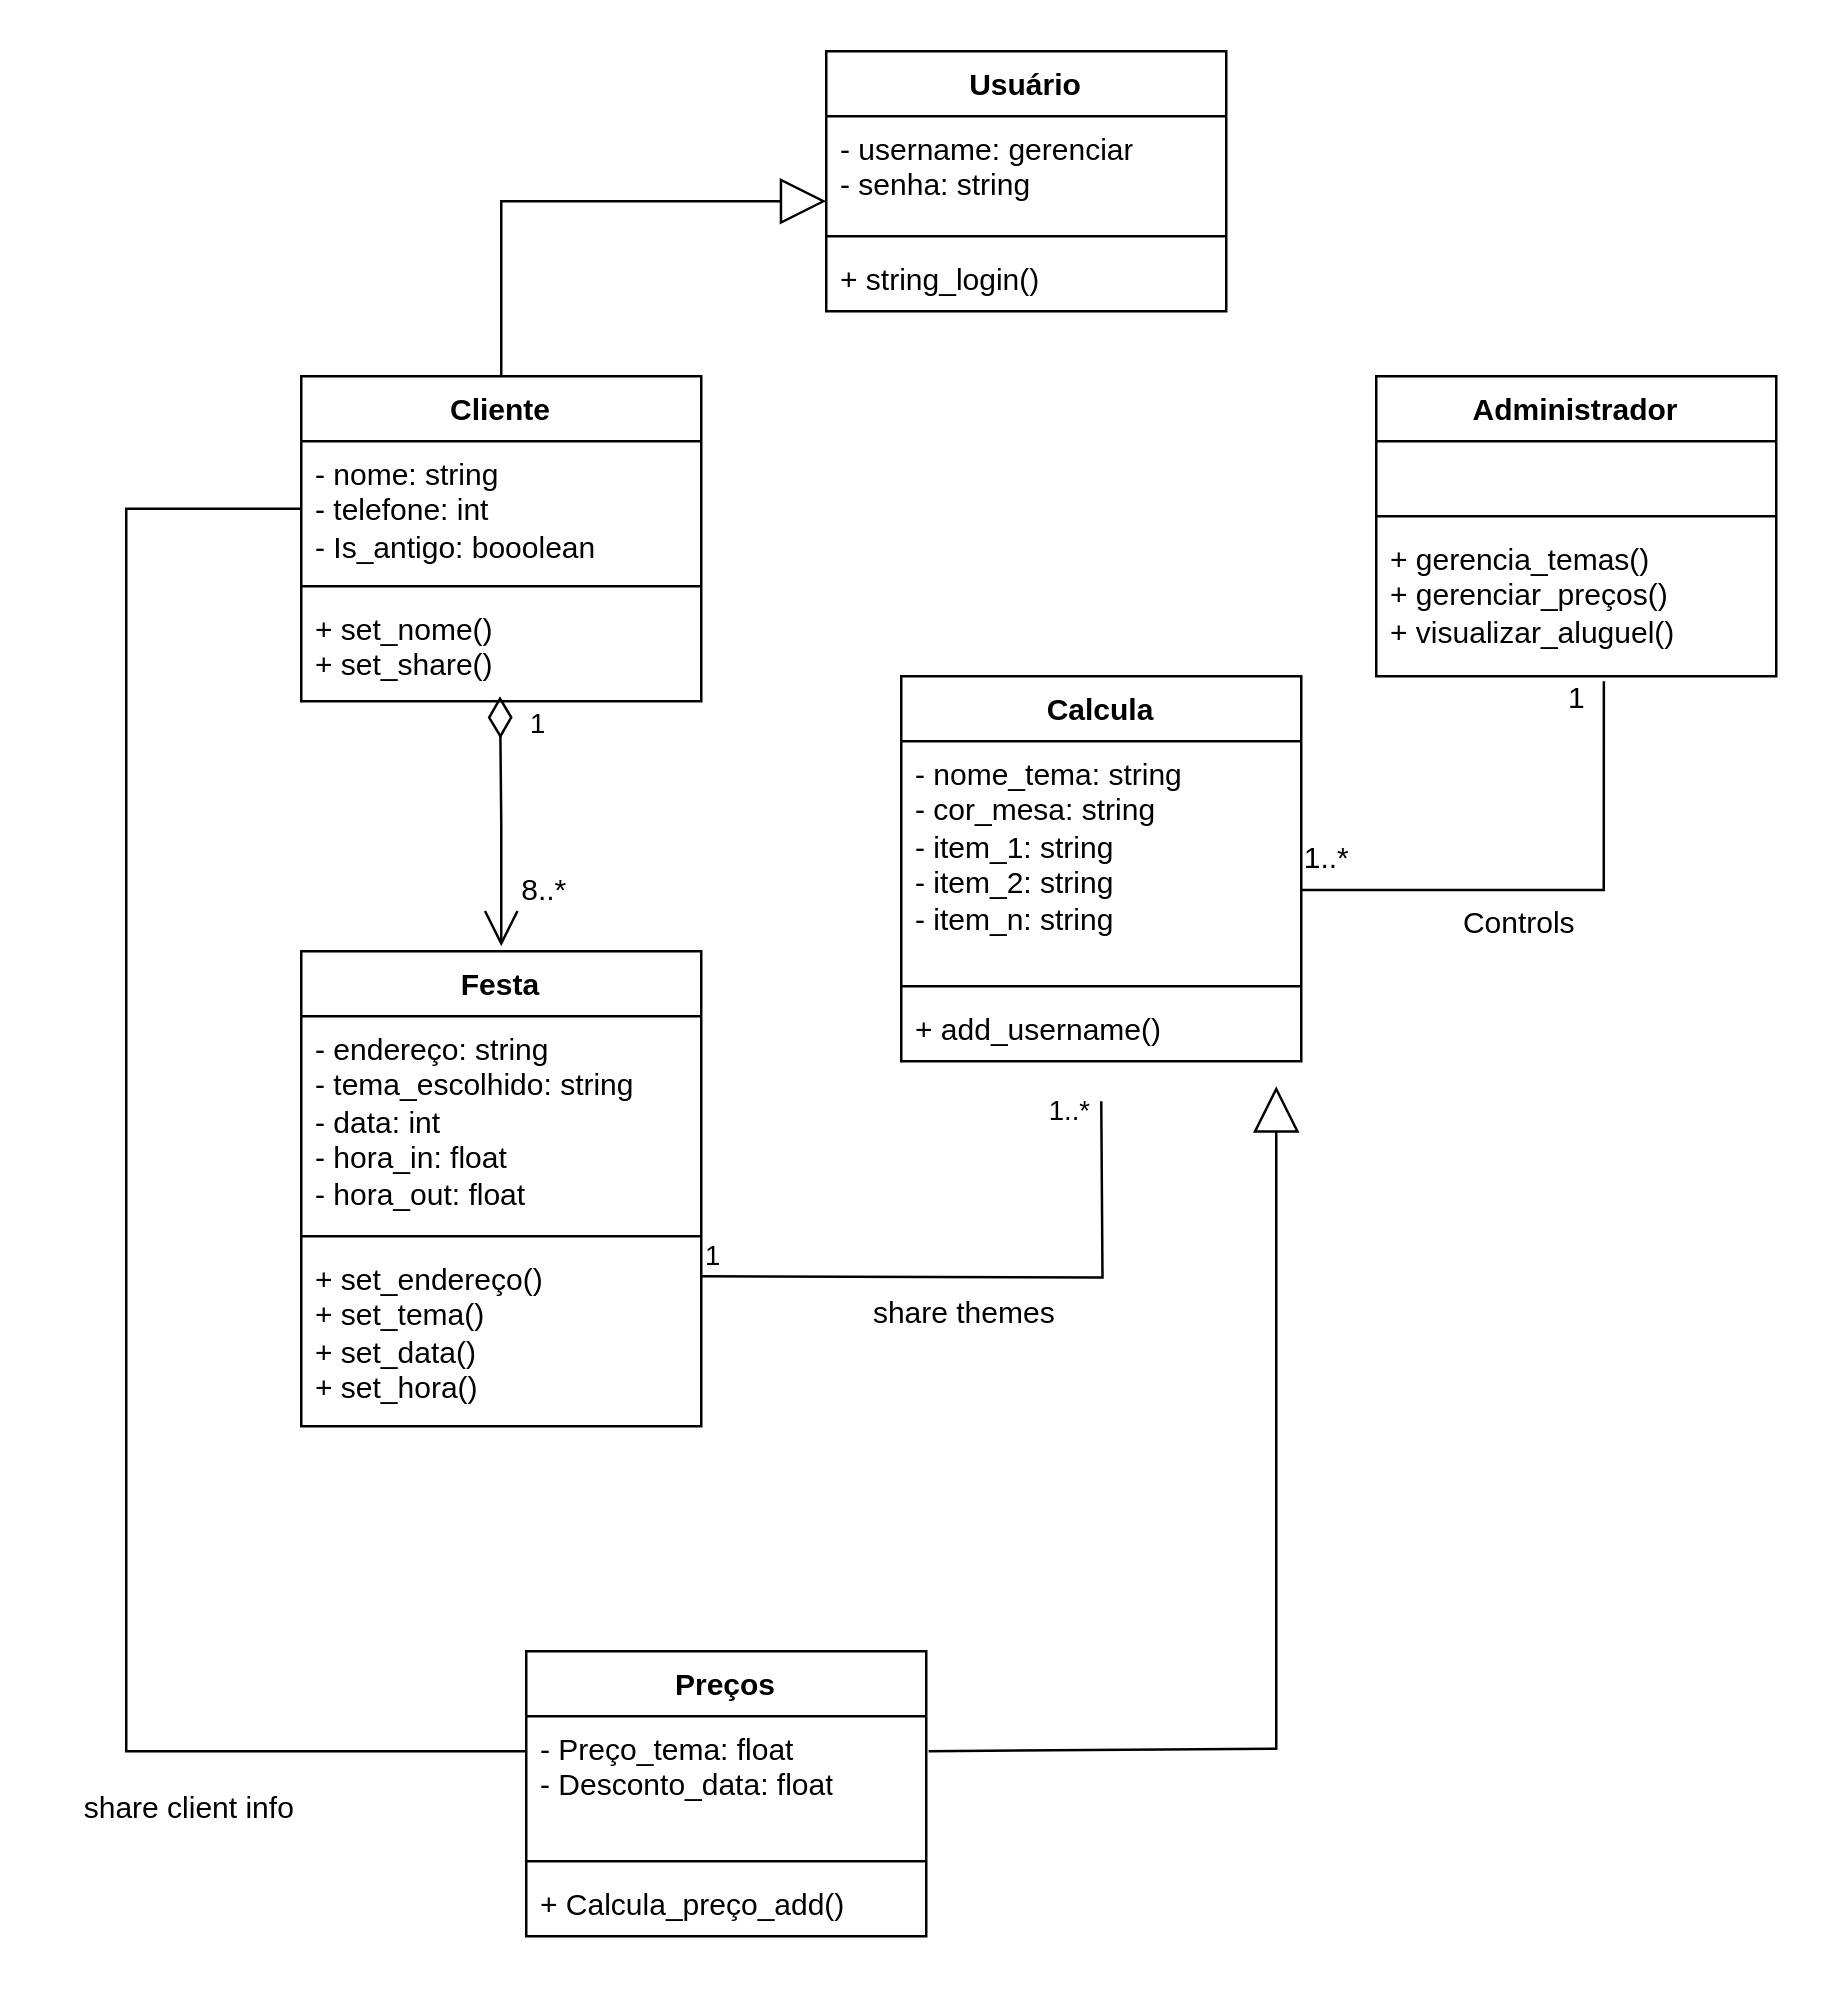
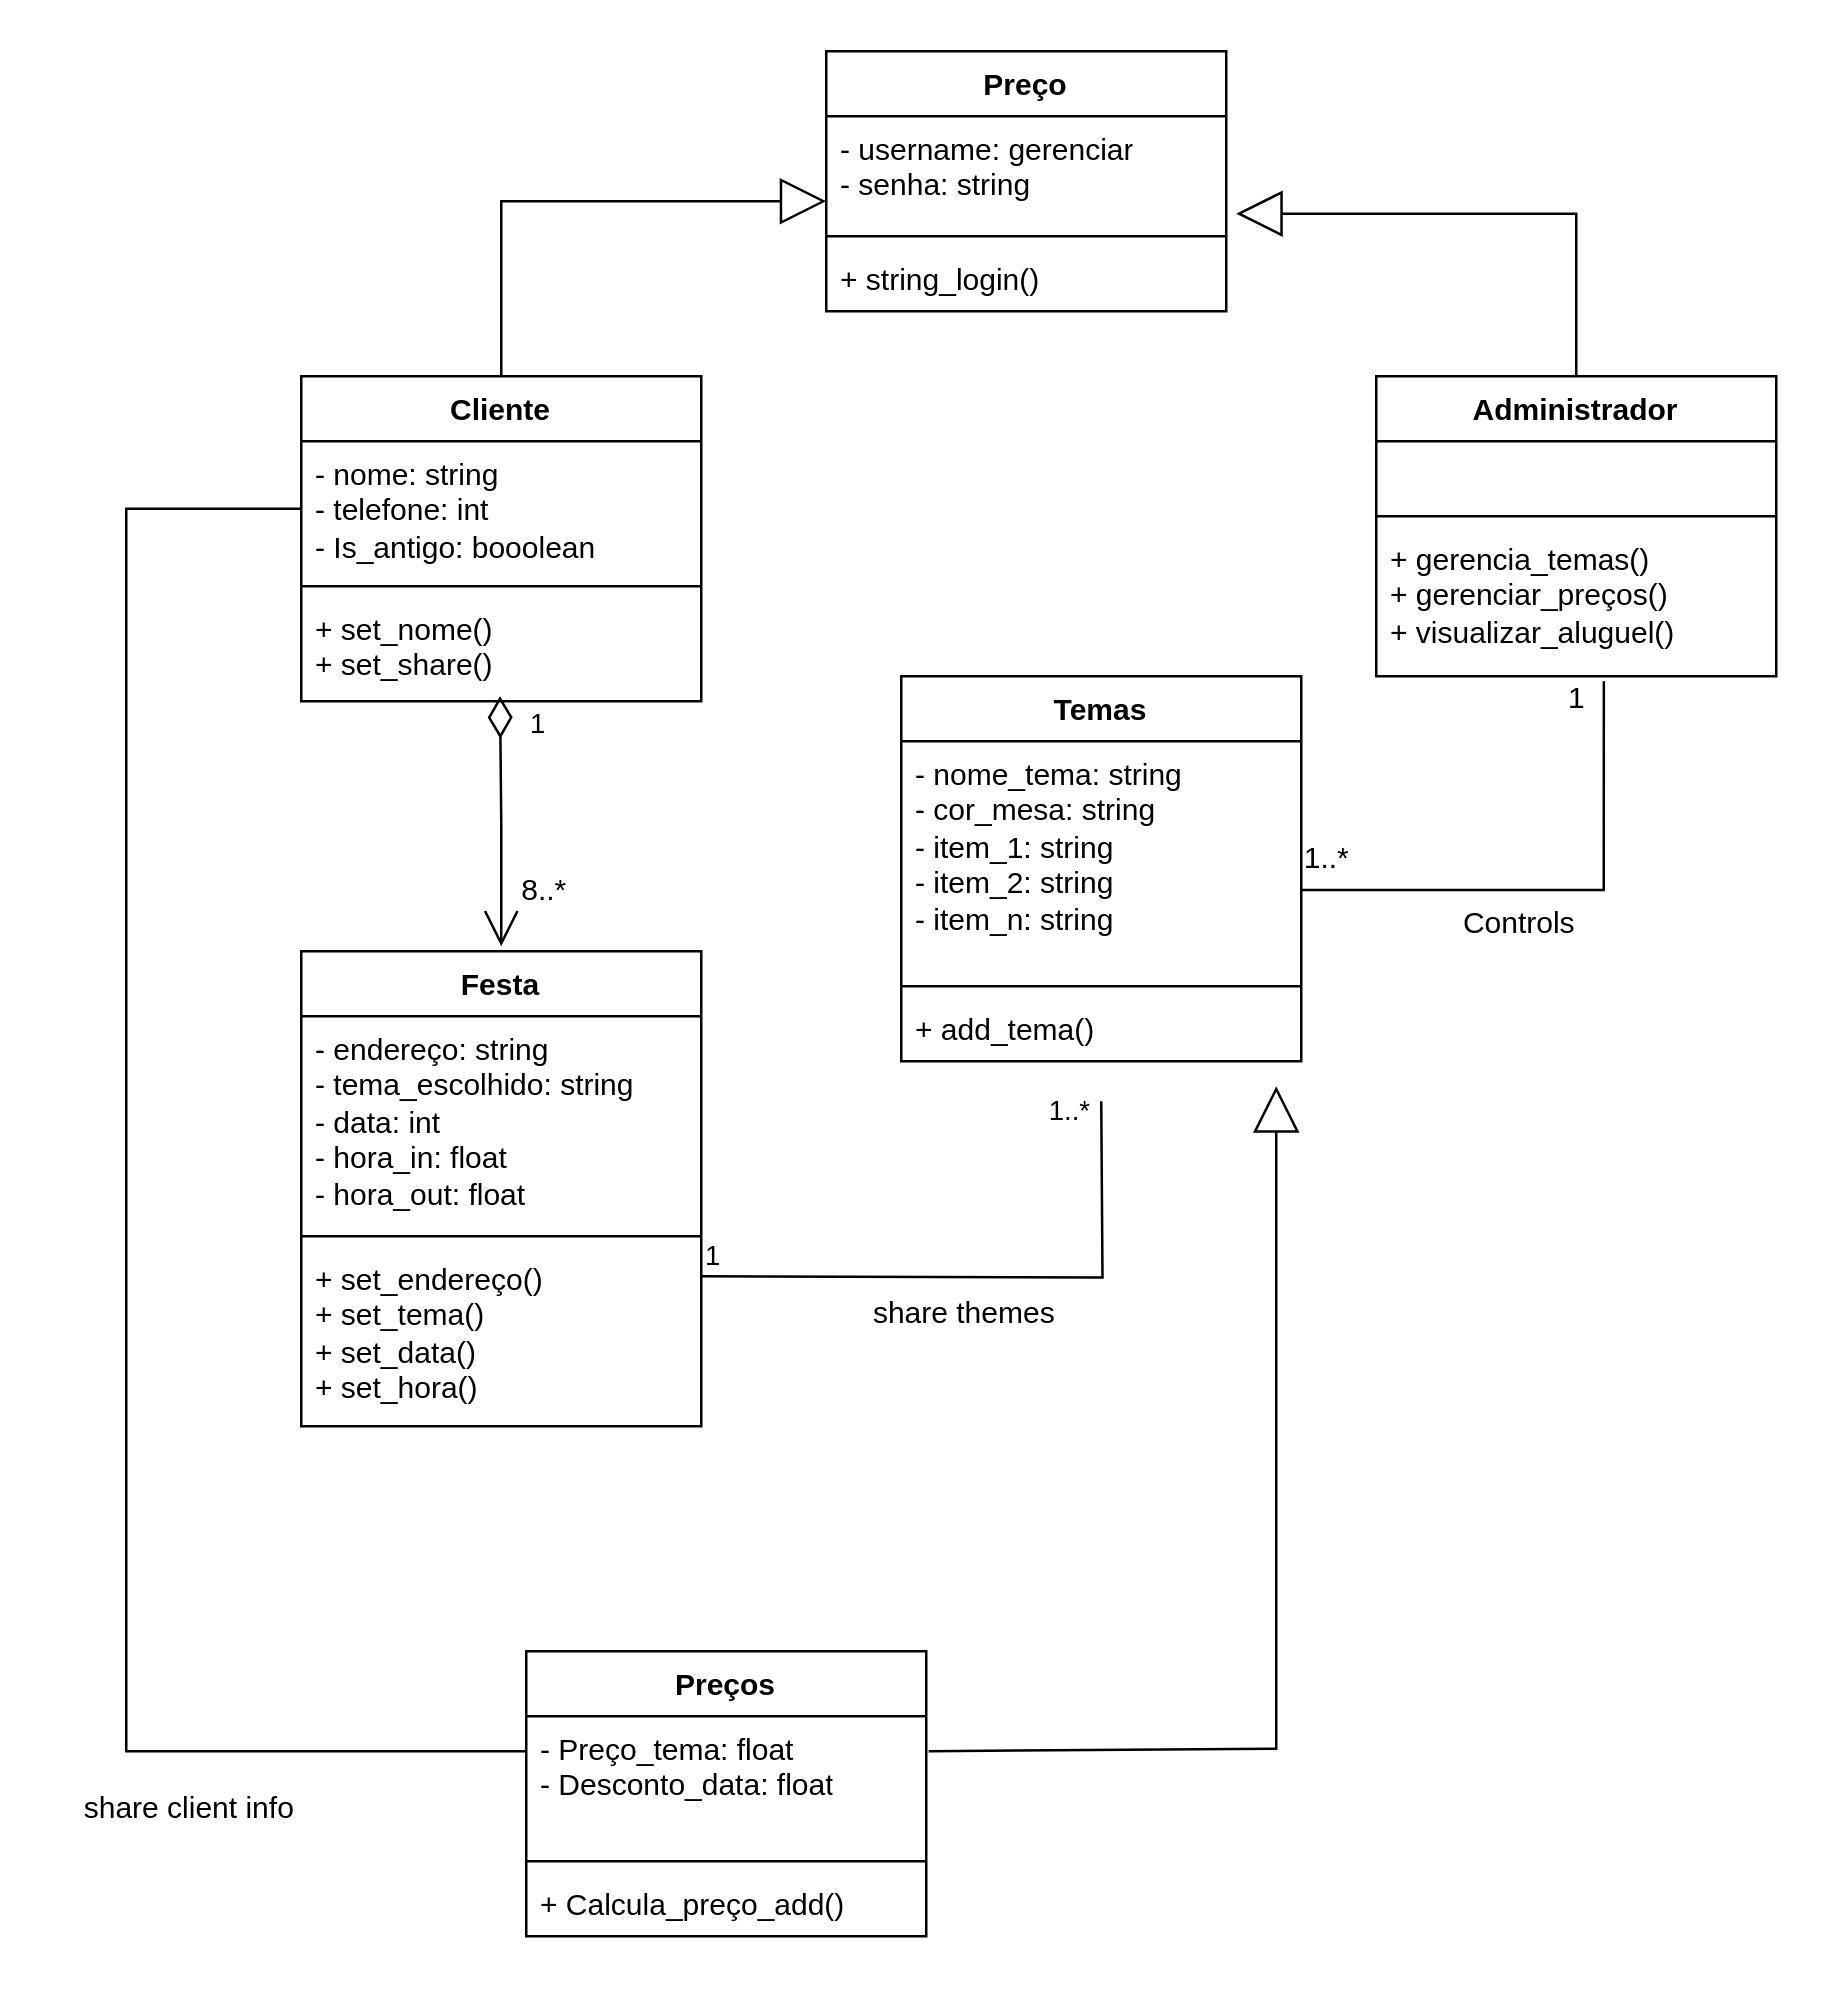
(1026, 87) -> (1026, 87)
none -> (1510, 214)
(1101, 712) -> (1101, 712)
(1047, 1032) -> (1013, 1032)
